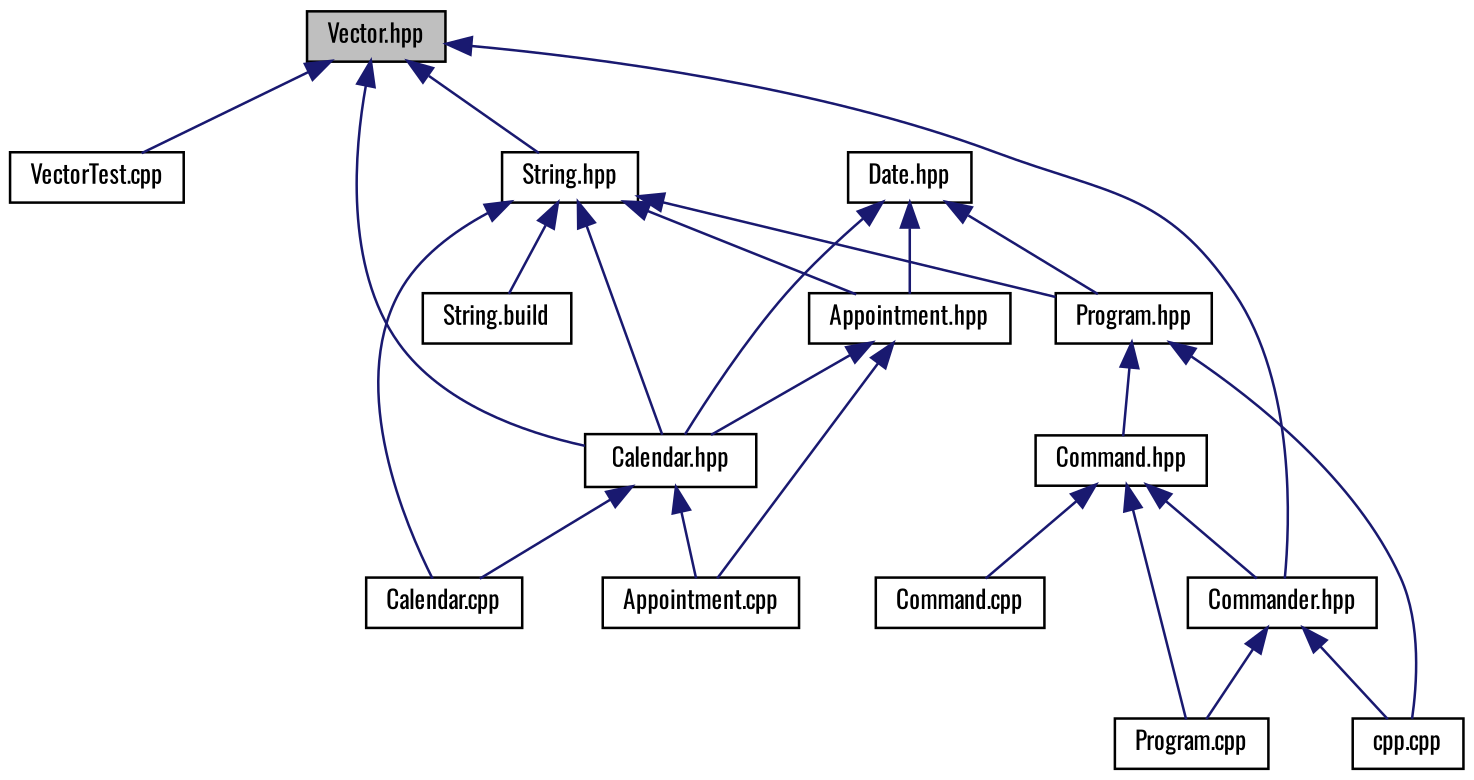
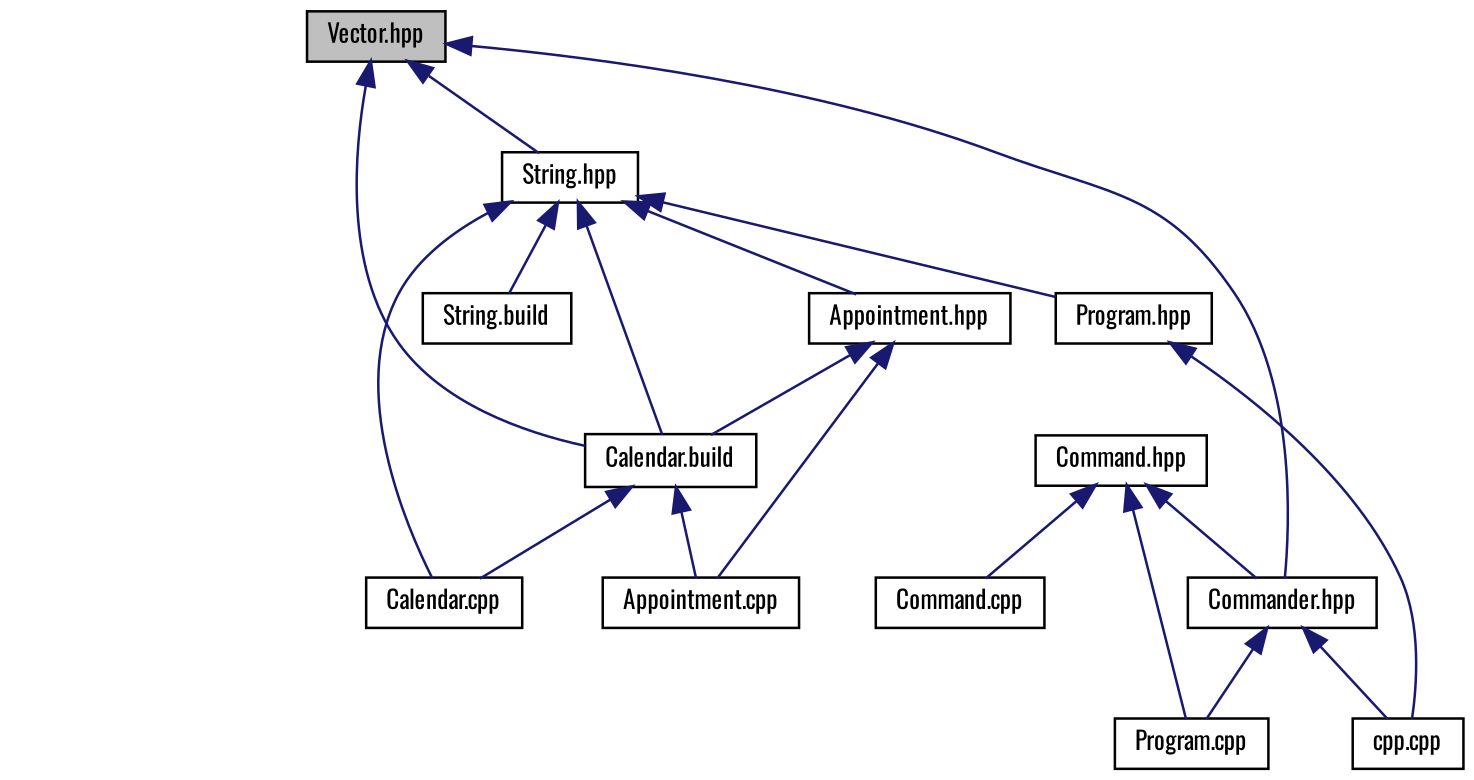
(97, 177) -> none
(910, 177) -> none
(1126, 402) -> none
(671, 461) -> (671, 461)
